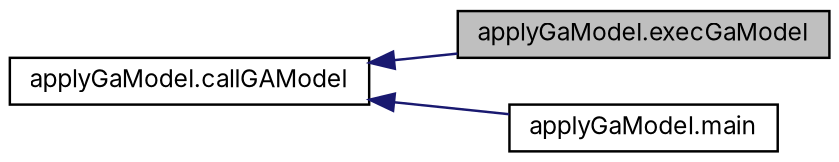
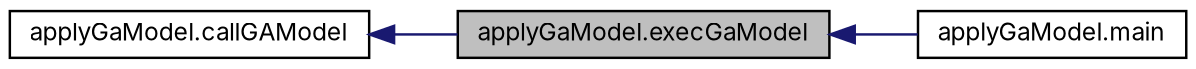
(452, 108) -> (886, 34)
